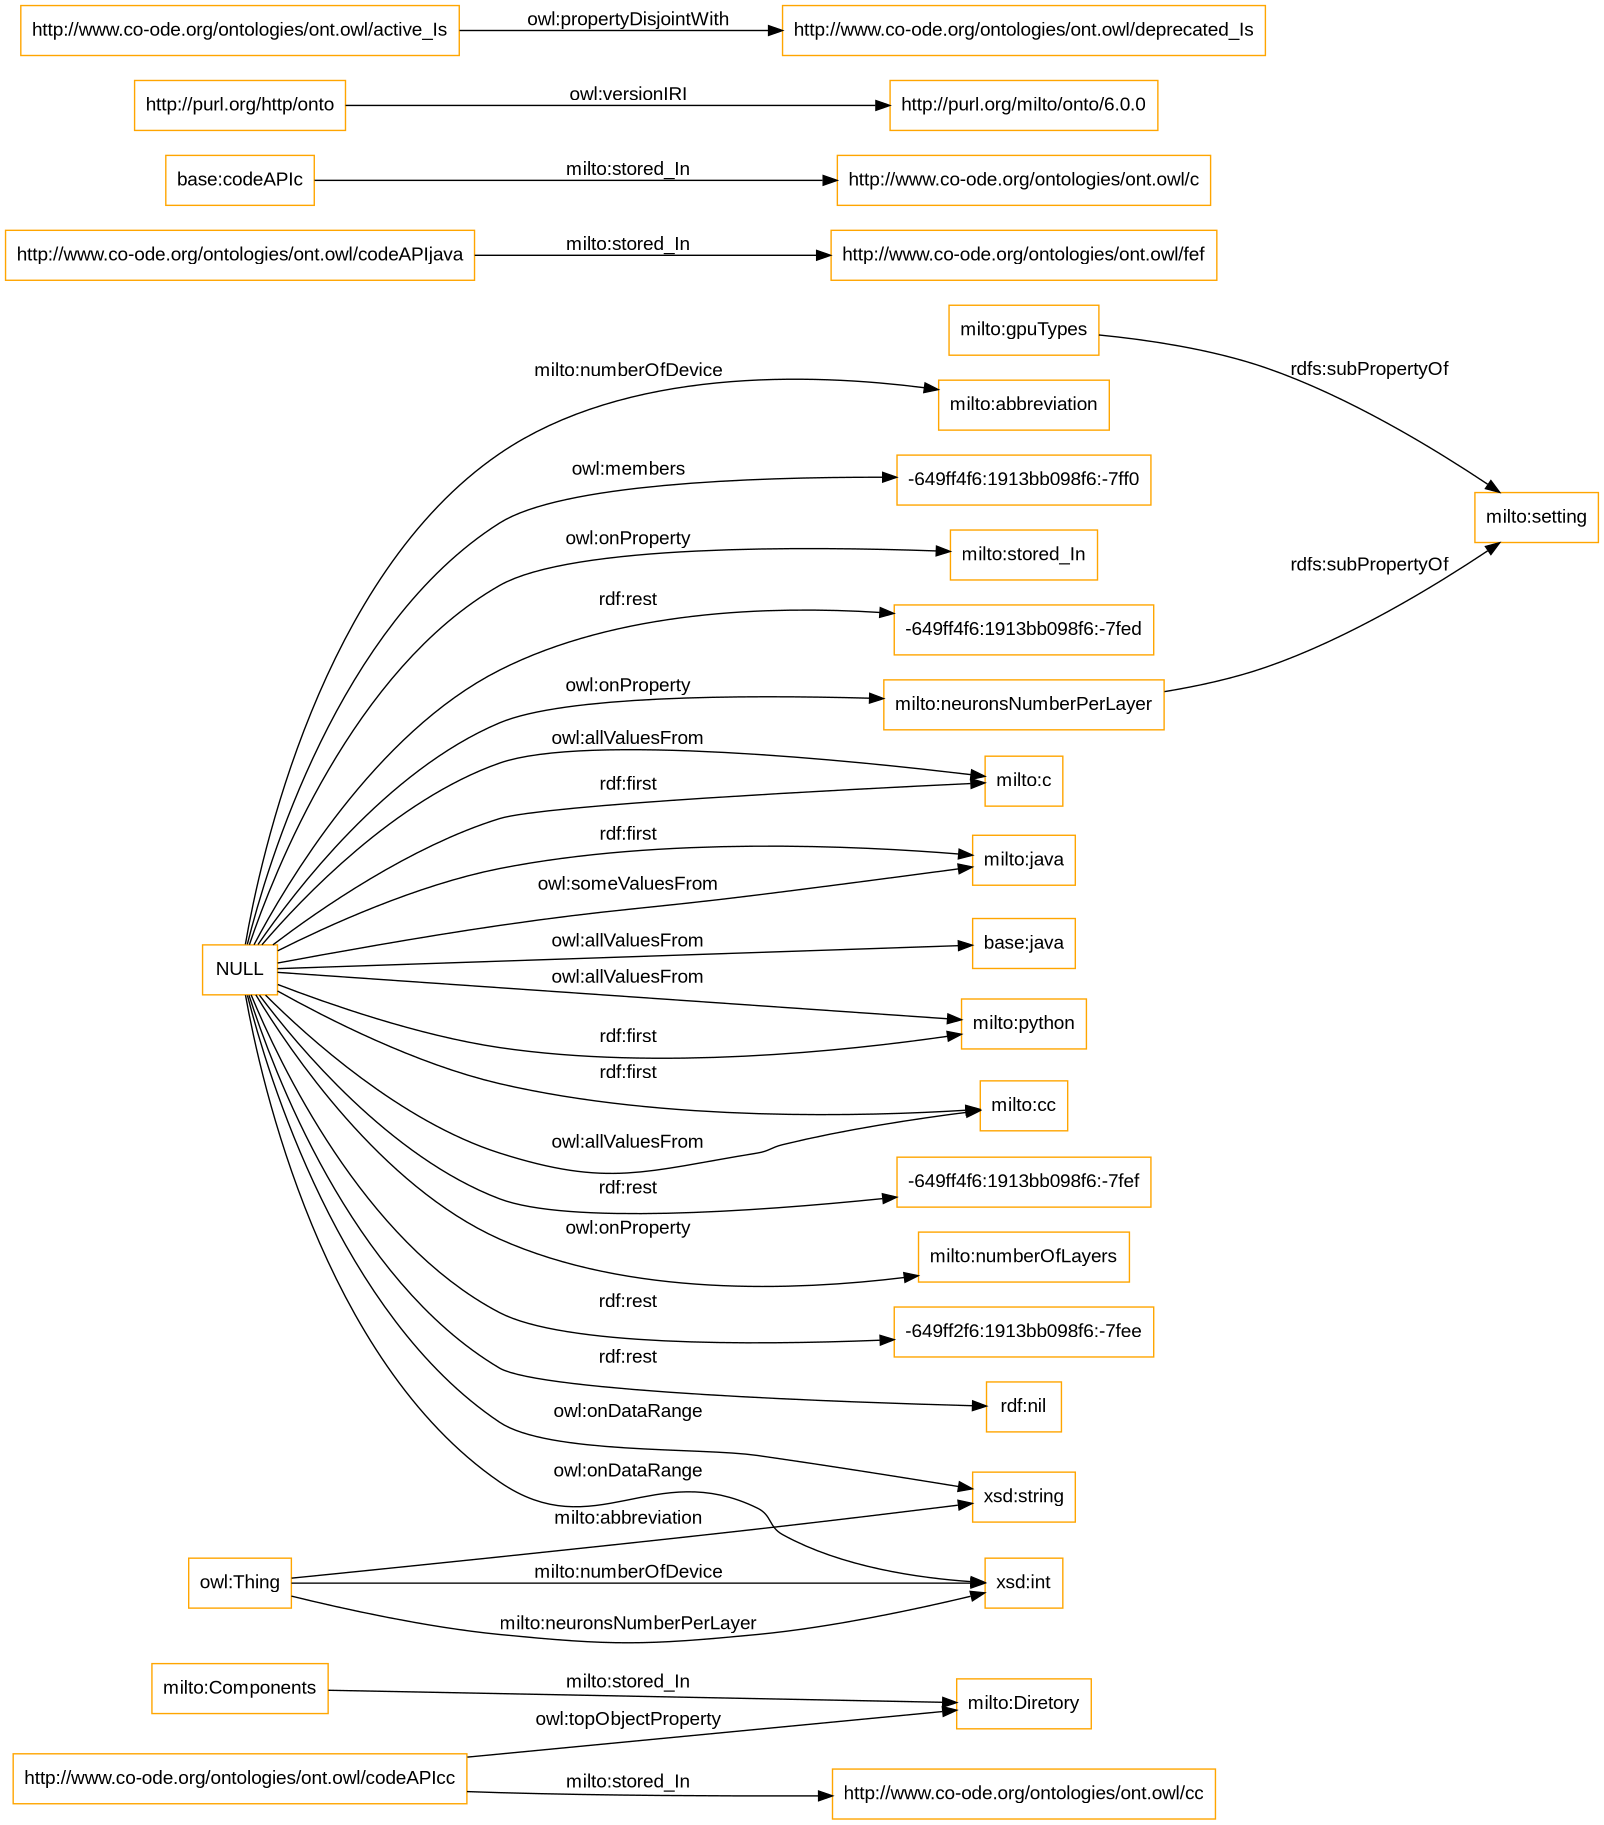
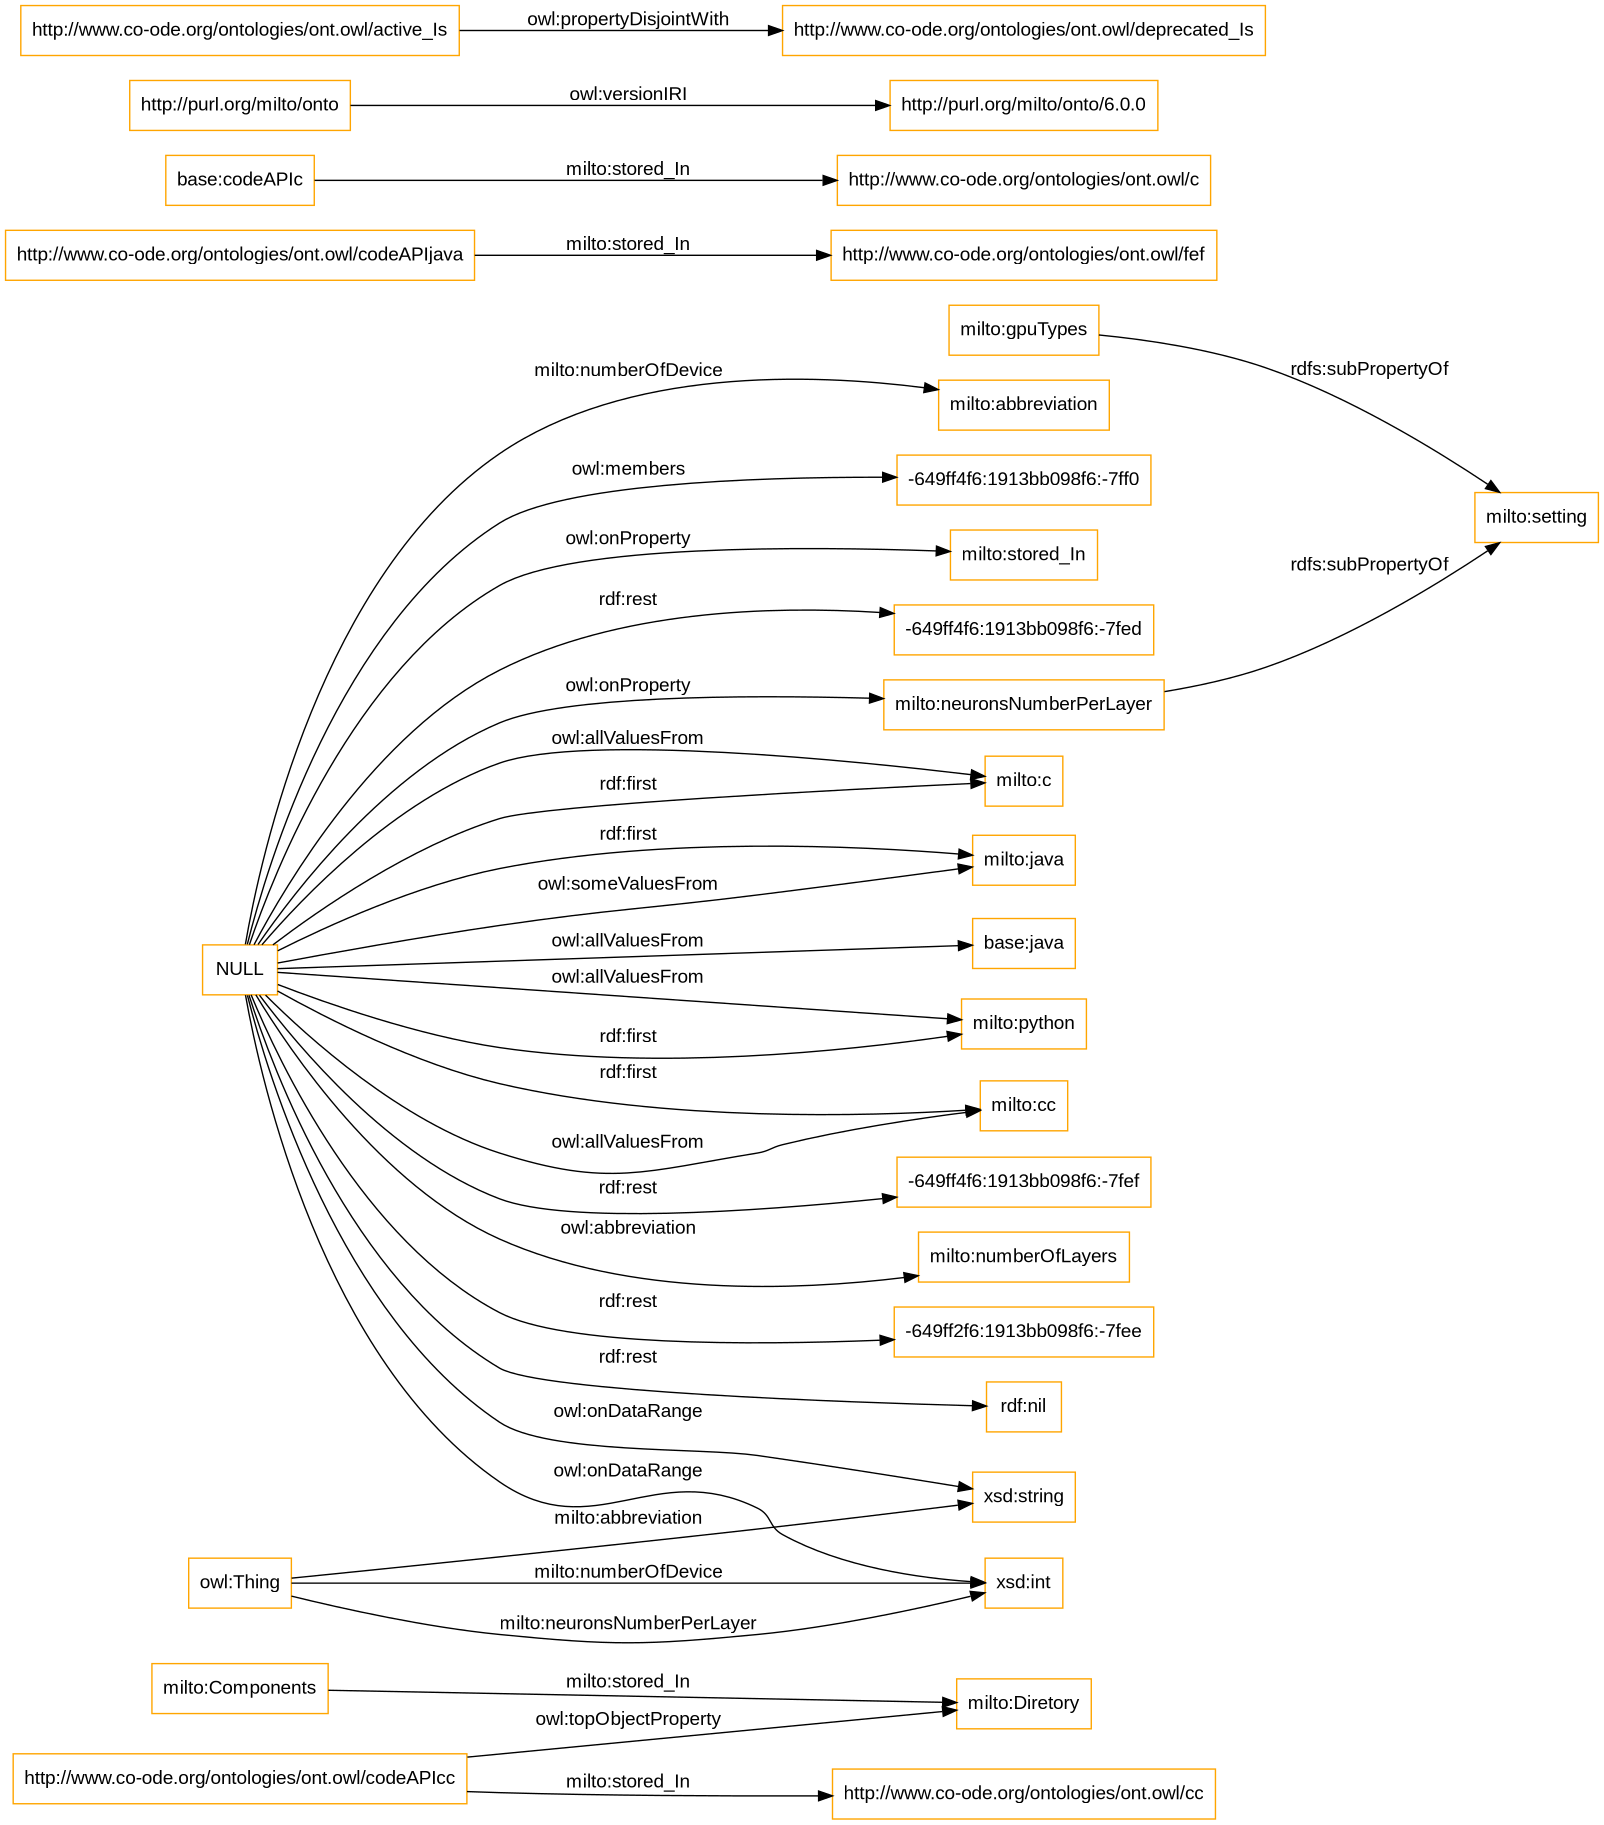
(240, 105) -> (240, 105)
(629, 1229) -> (629, 1229)
